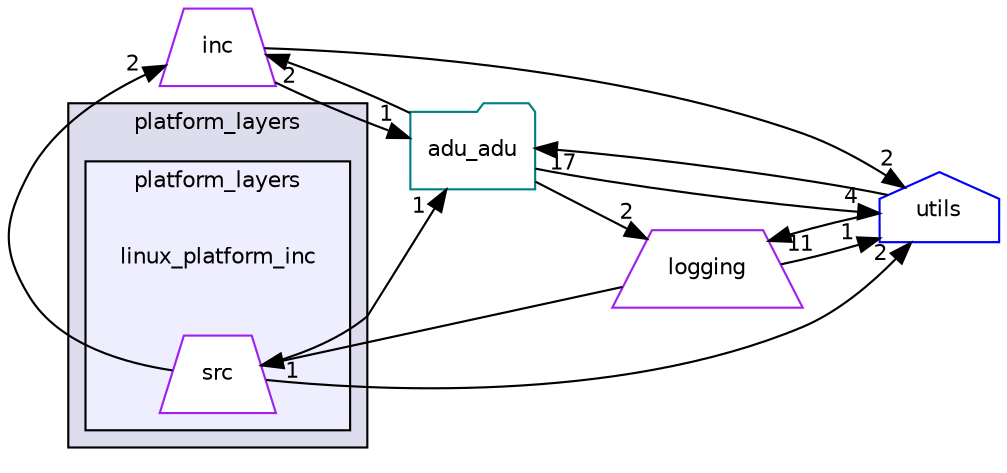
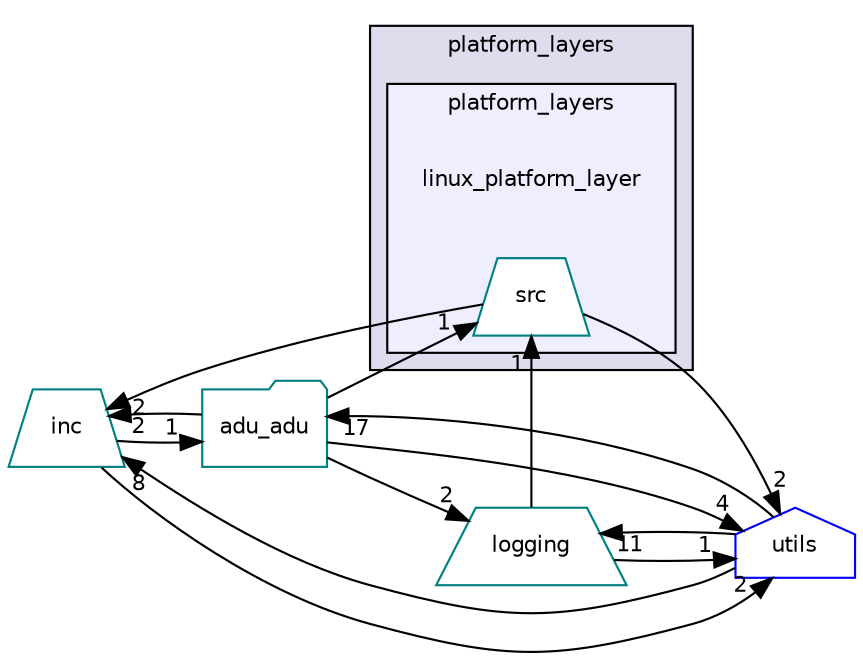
(218, 47) -> (67, 428)
(218, 258) -> (531, 181)
(708, 269) -> (531, 546)
(383, 292) -> (360, 382)
(218, 374) -> (531, 297)
none -> (427, 599)
